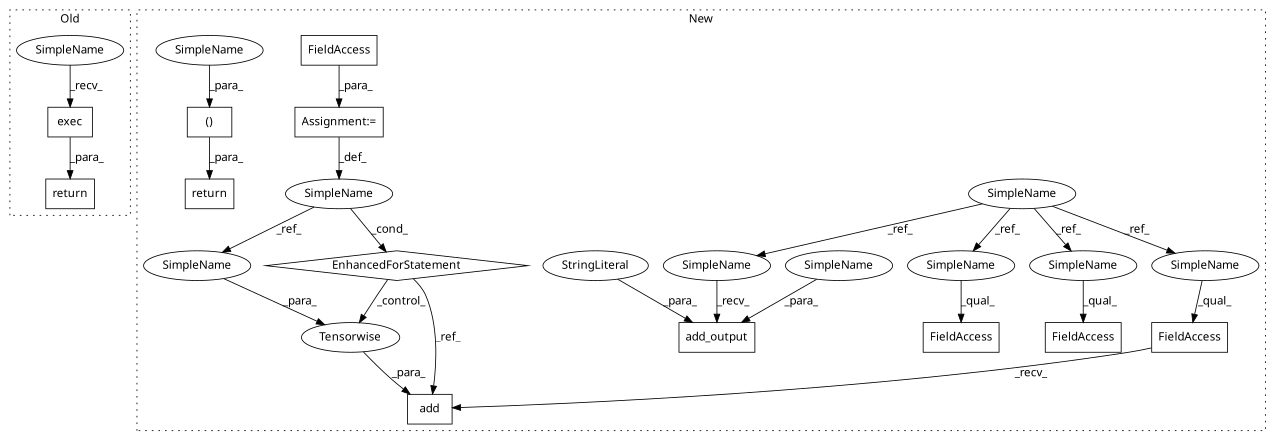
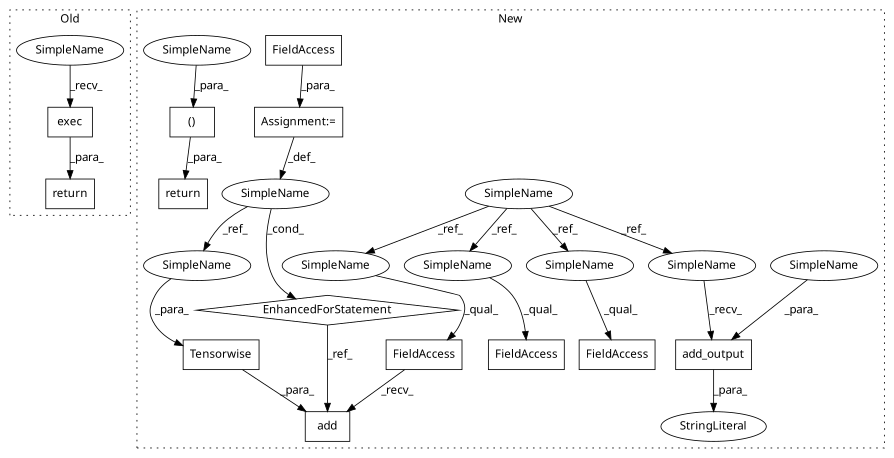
(376, 298) -> none
(651, 299) -> (714, 386)
(351, 337) -> (221, 355)
